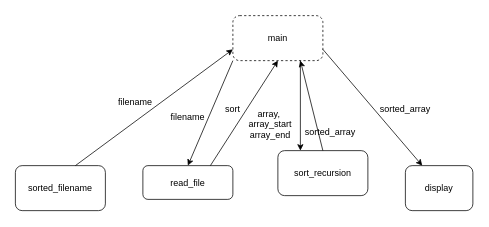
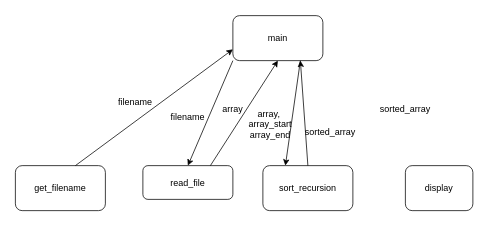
(278, 38) -> (278, 38)
(371, 105) -> none
(233, 109) -> (233, 109)
(323, 173) -> (308, 188)
(60, 188) -> (60, 188)
